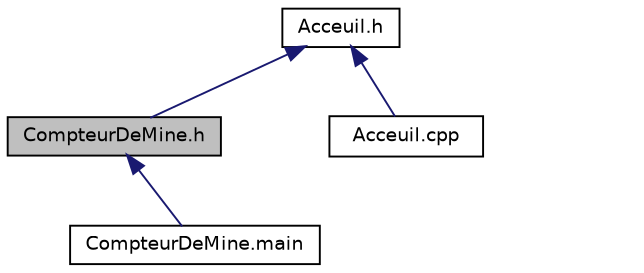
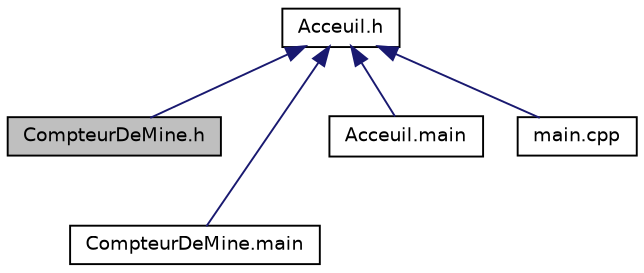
(406, 136) -> (406, 136)
none -> (577, 136)
(161, 198) -> (262, 145)
